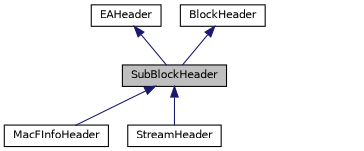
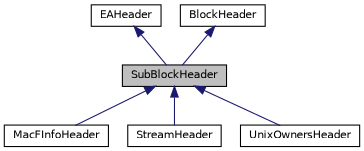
none -> (300, 136)
